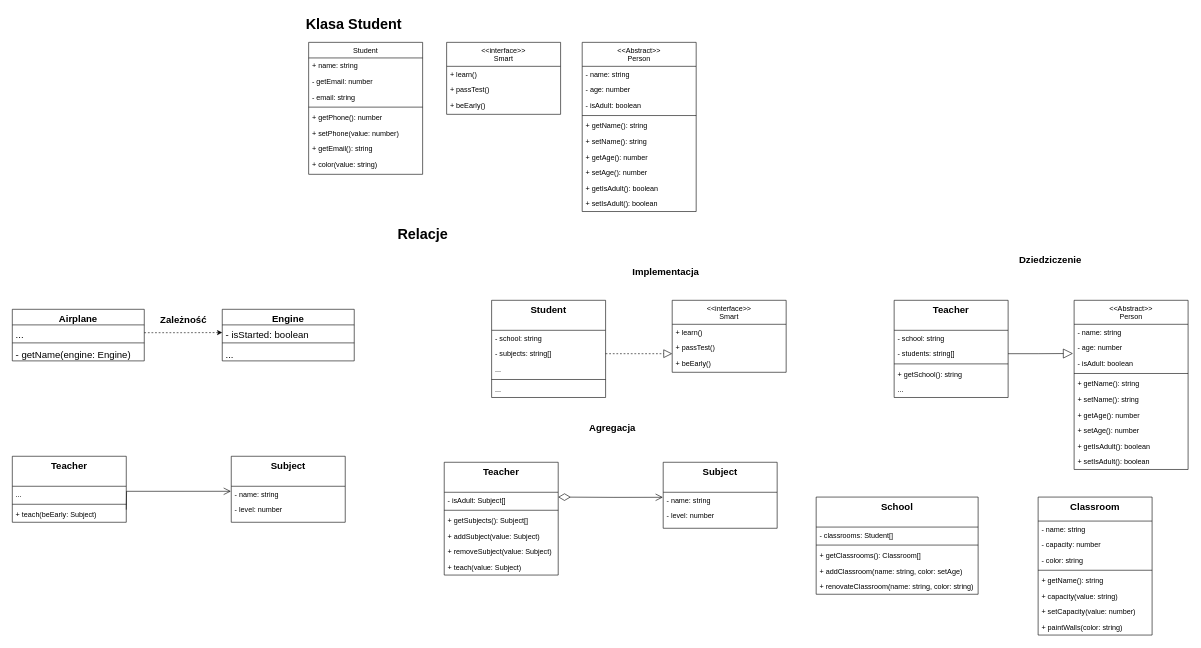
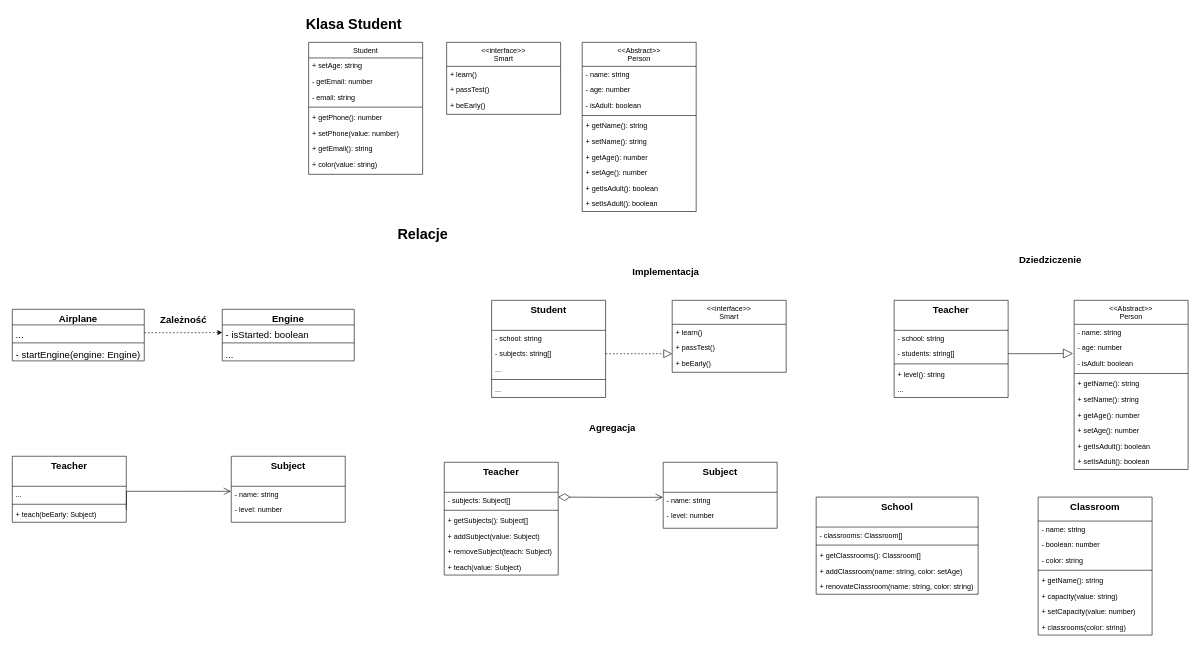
(336, 66) -> (341, 66)
(77, 355) -> (86, 355)
(935, 374) -> (926, 374)
(483, 500) -> (487, 500)
(862, 535) -> (865, 535)
(1074, 545) -> (1072, 545)
(506, 552) -> (507, 552)
(1089, 628) -> (1090, 628)
